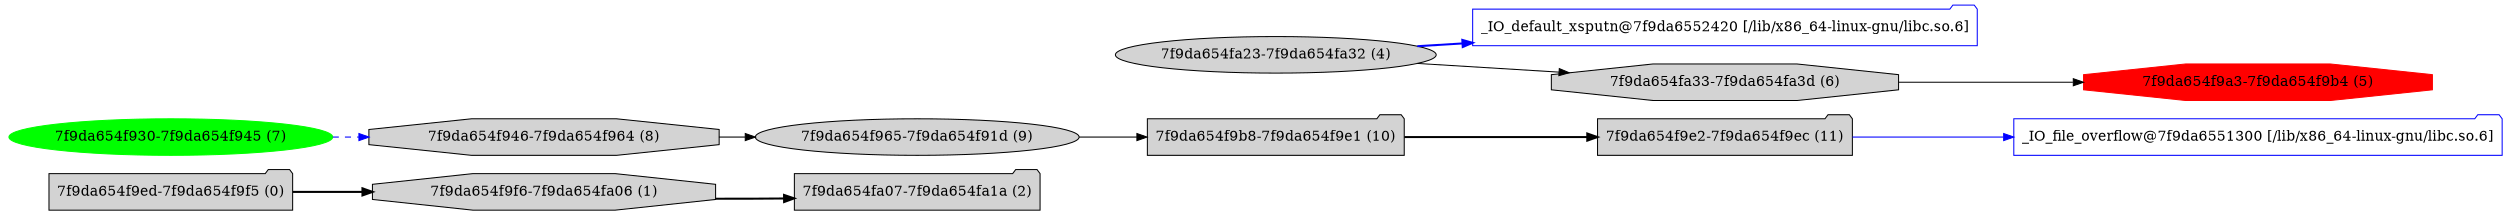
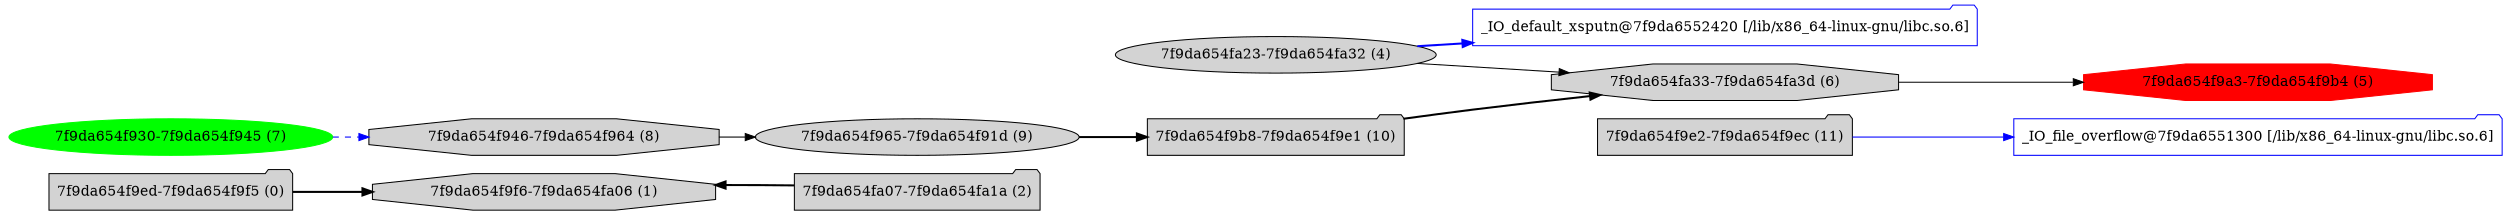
(1108, 137) -> (1108, 137)
(1496, 137) -> (1497, 107)
(750, 199) -> (760, 185)
